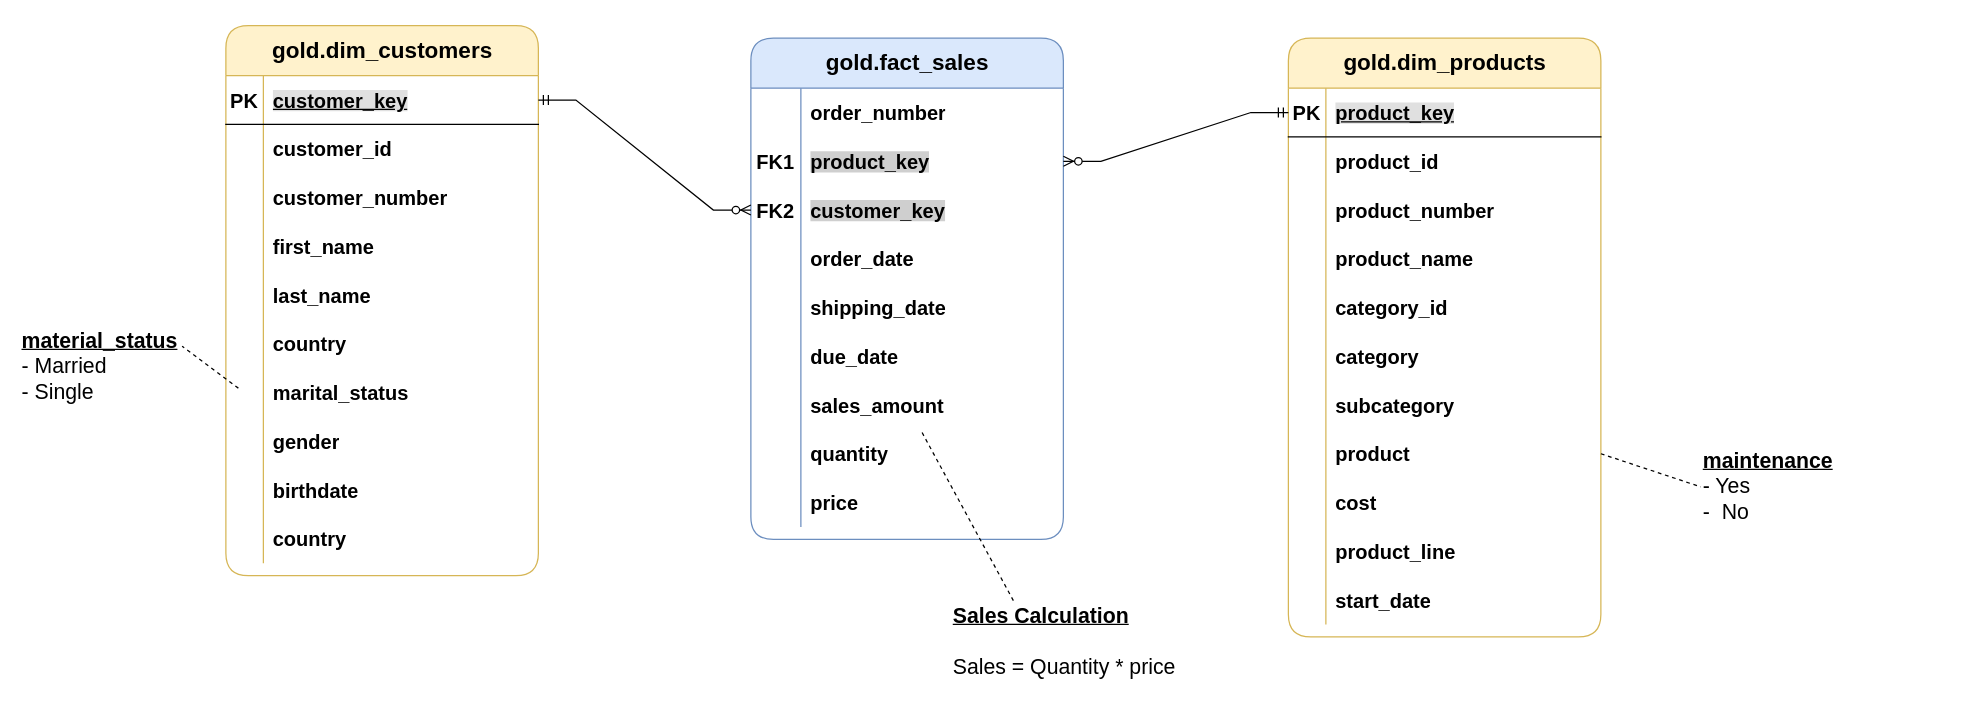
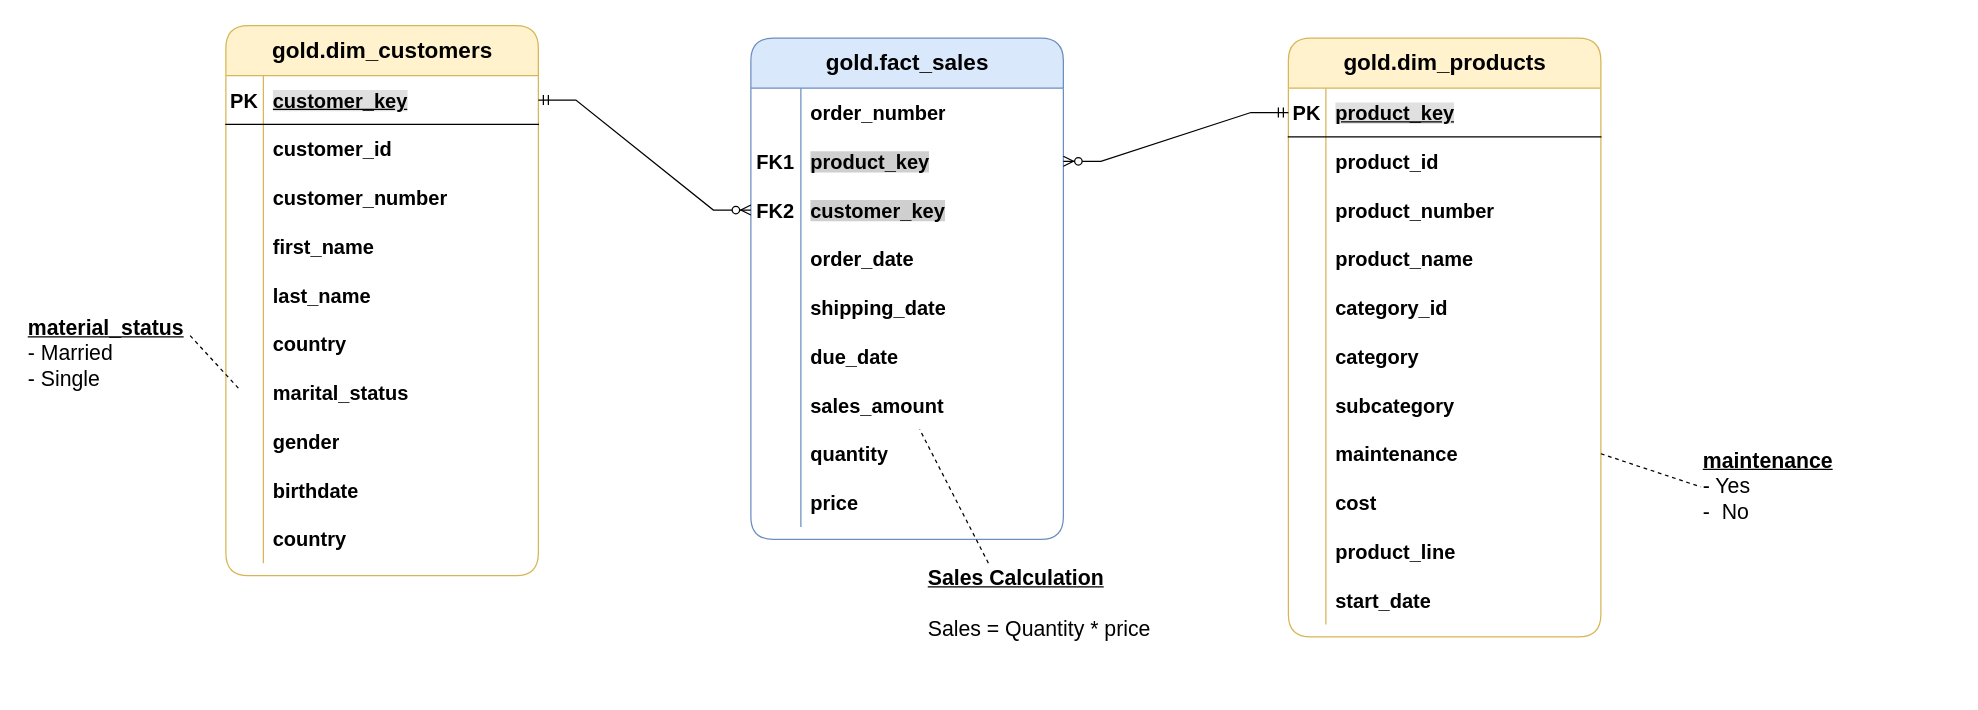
(101, 367) -> (107, 354)
(1375, 454) -> (1395, 454)
(1076, 642) -> (1051, 604)
